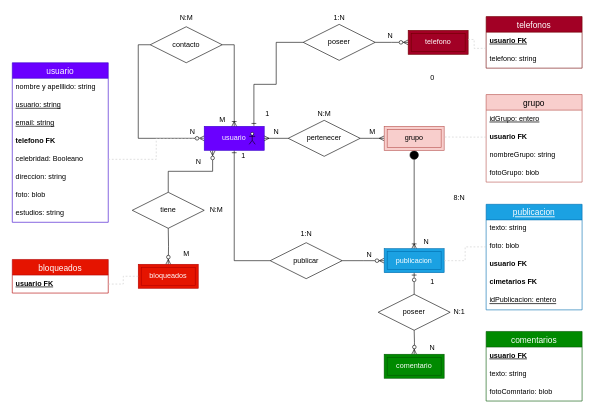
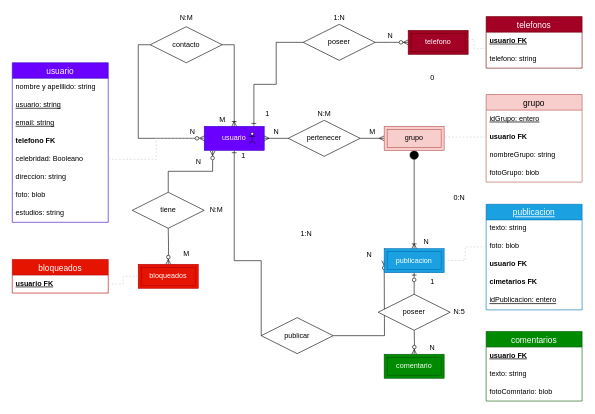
(460, 198) -> (460, 198)
(306, 261) -> (297, 336)
(460, 312) -> (460, 312)
